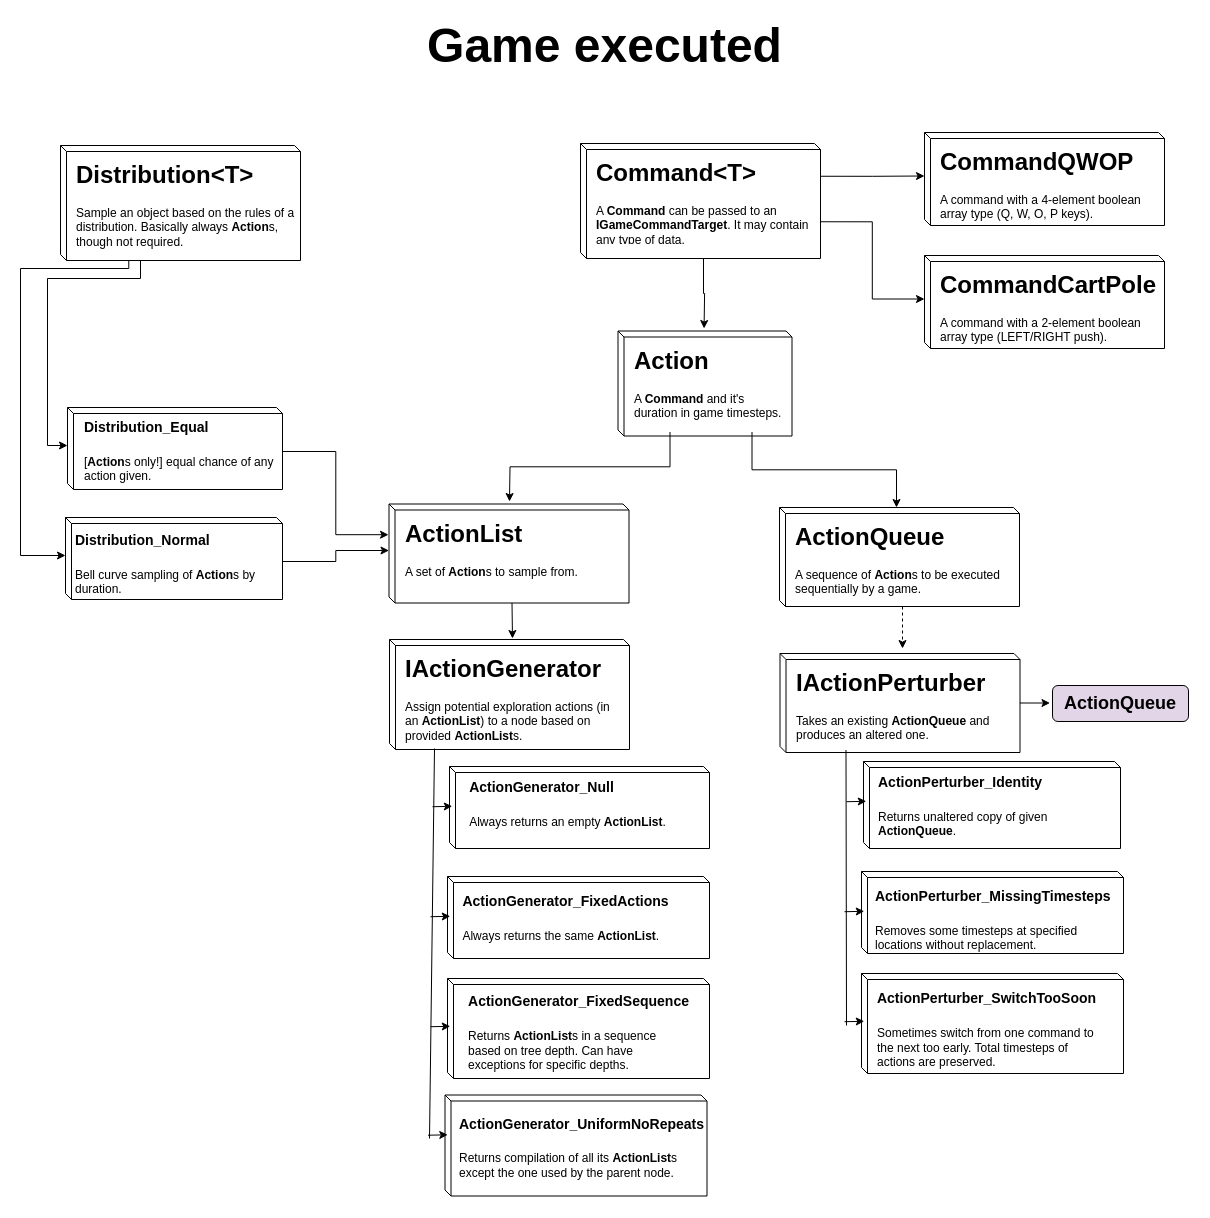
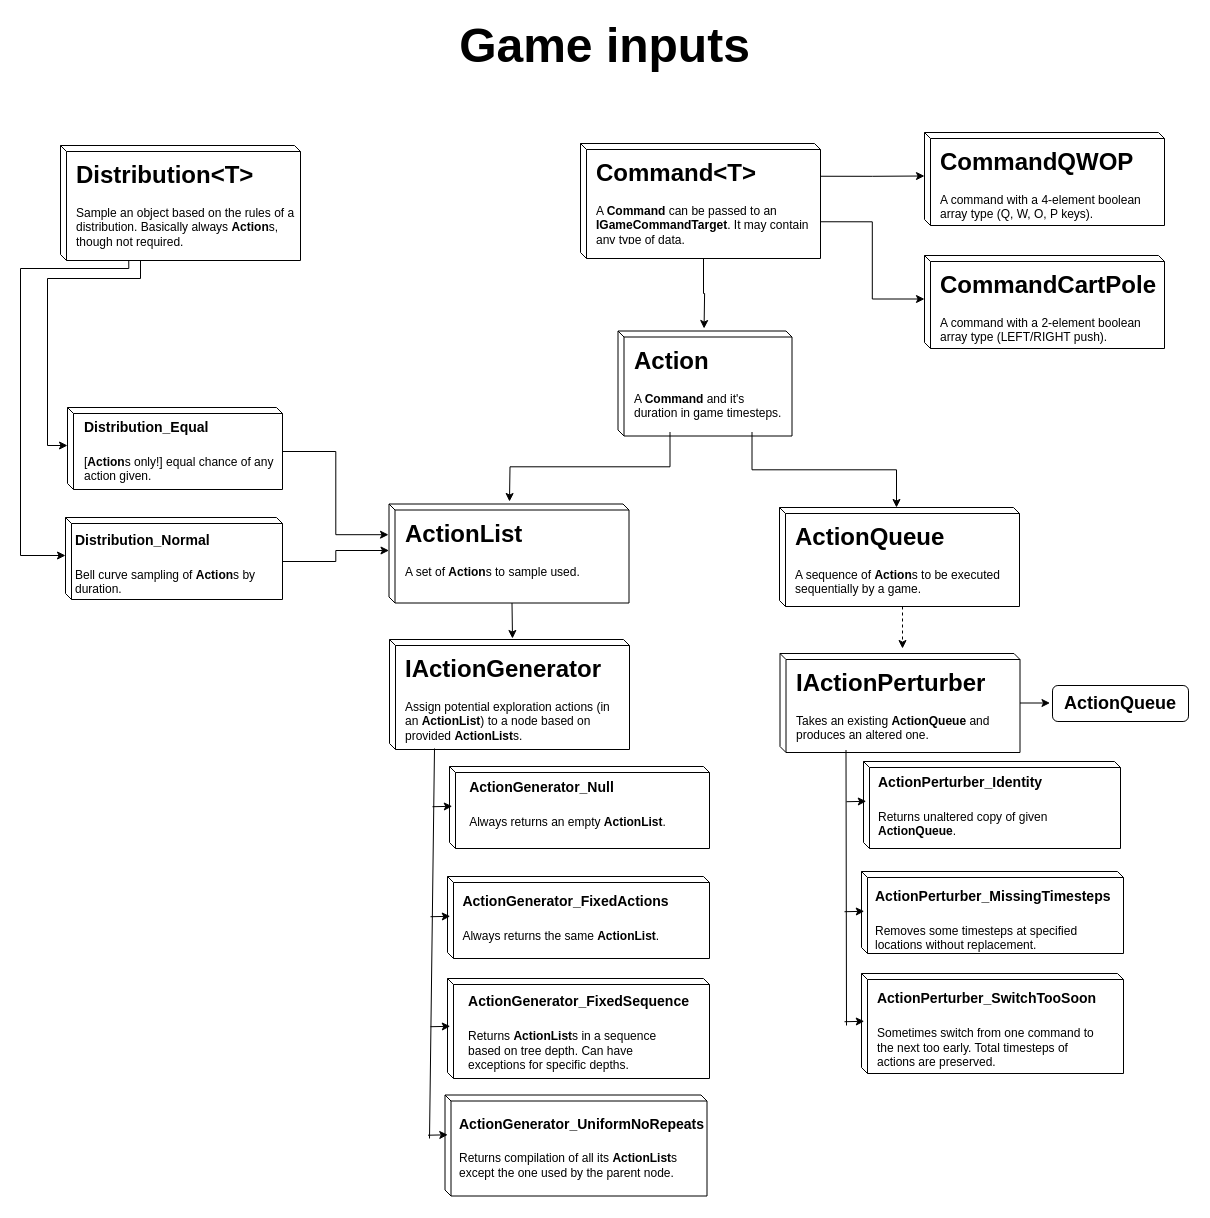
(605, 46) -> (605, 46)
(499, 519) -> (499, 519)
(1121, 704) -> (1121, 704)
